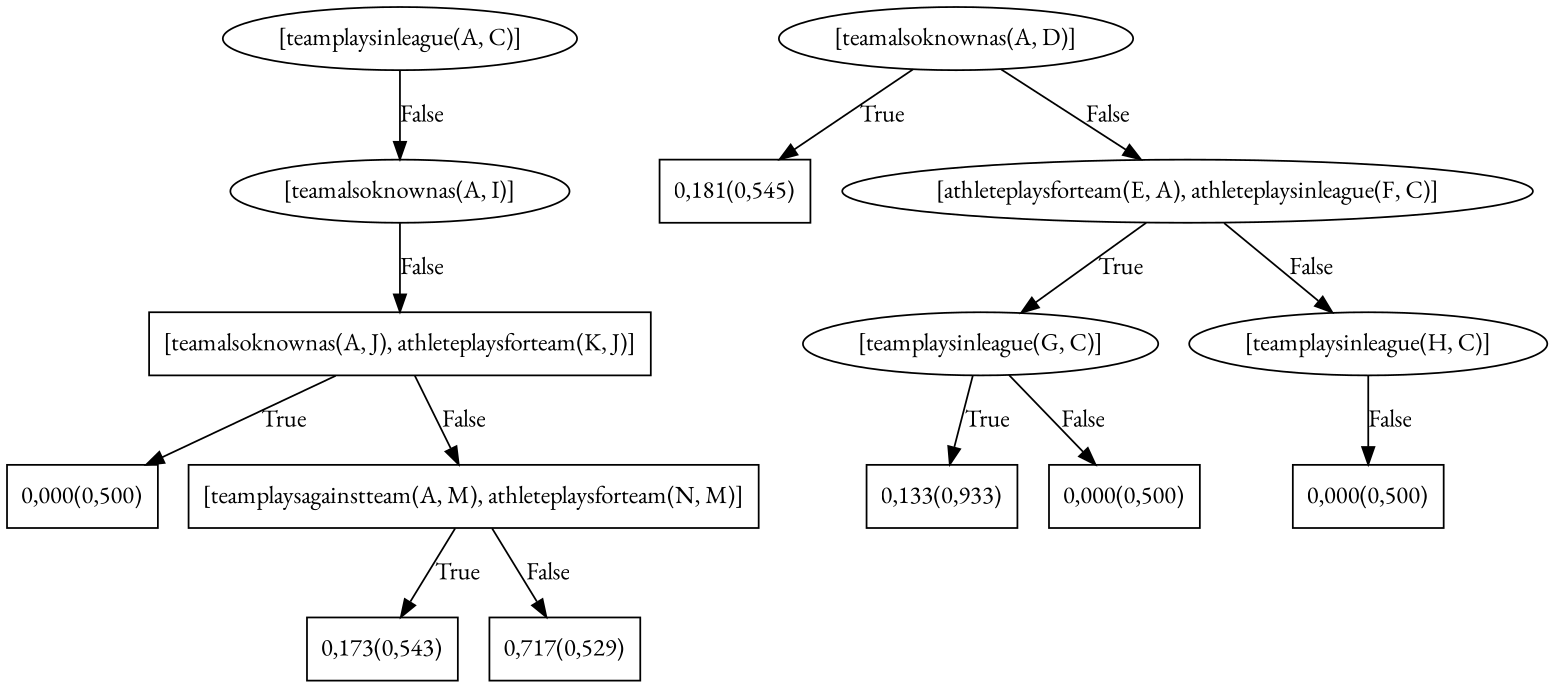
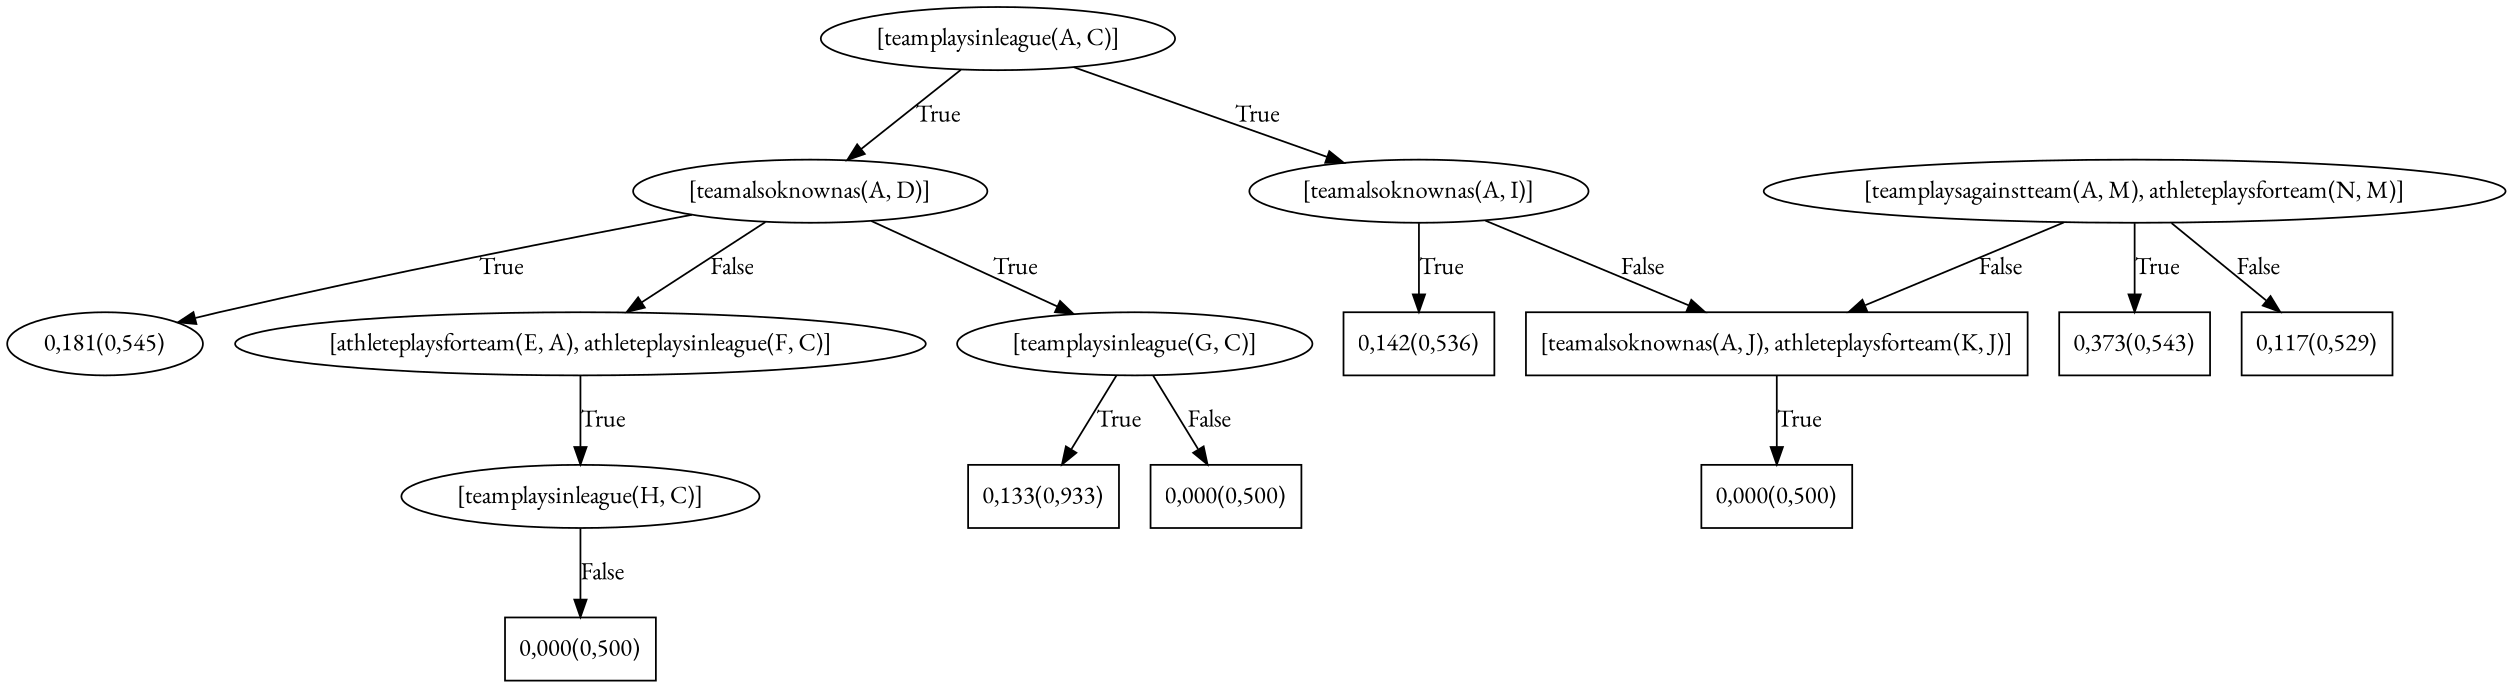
none -> (911, 109)
(422, 115) -> (1258, 115)
(735, 191) -> (105, 344)
(1091, 263) -> (964, 264)
(1311, 268) -> (603, 420)
none -> (1419, 344)
(433, 412) -> (1965, 264)
(474, 496) -> (2135, 191)
(382, 649) -> (2135, 344)
(565, 649) -> (2317, 344)
